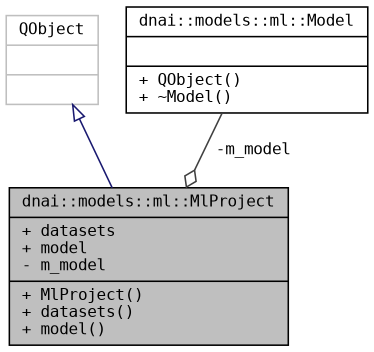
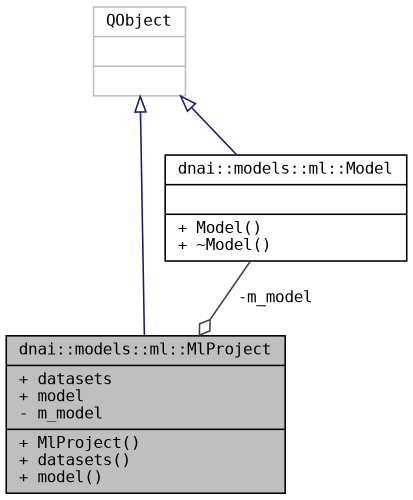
(191, 80) -> (221, 228)
none -> (214, 131)
